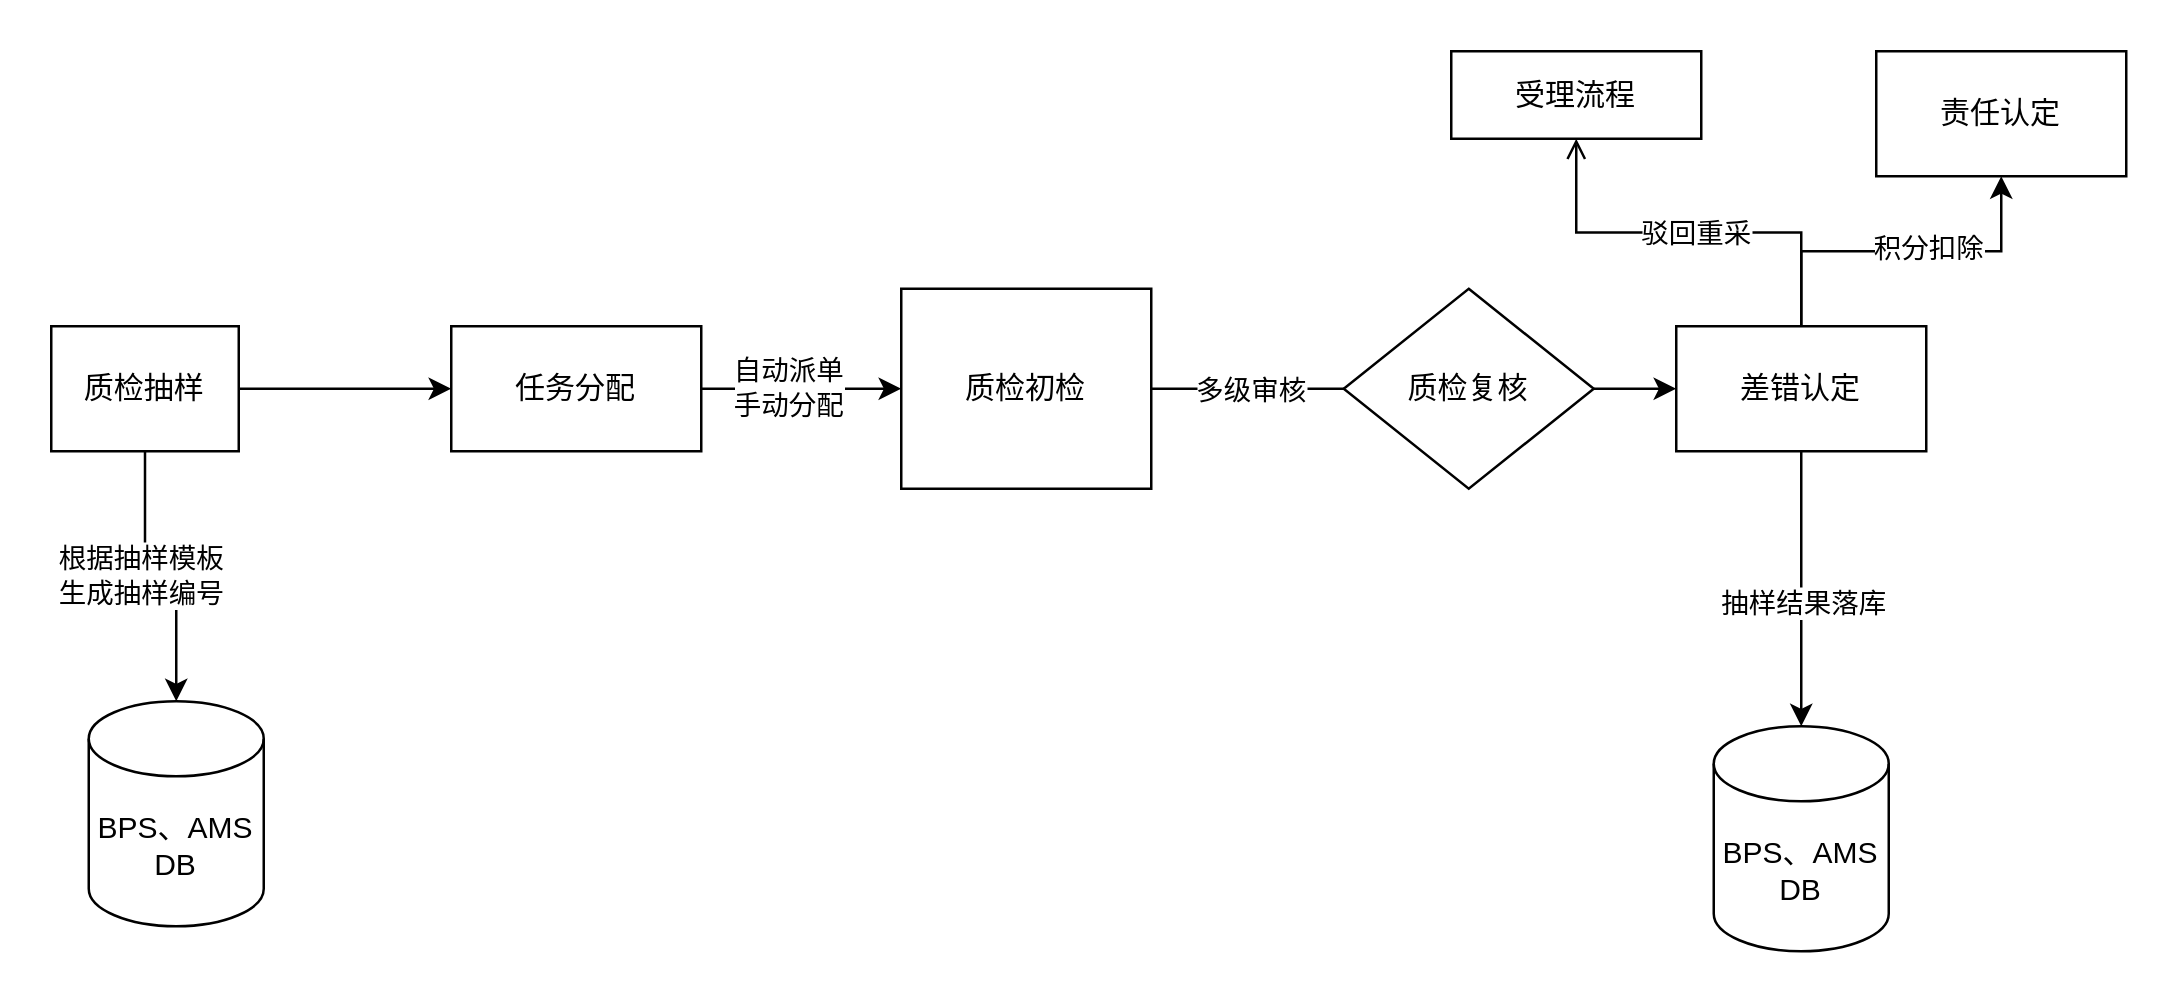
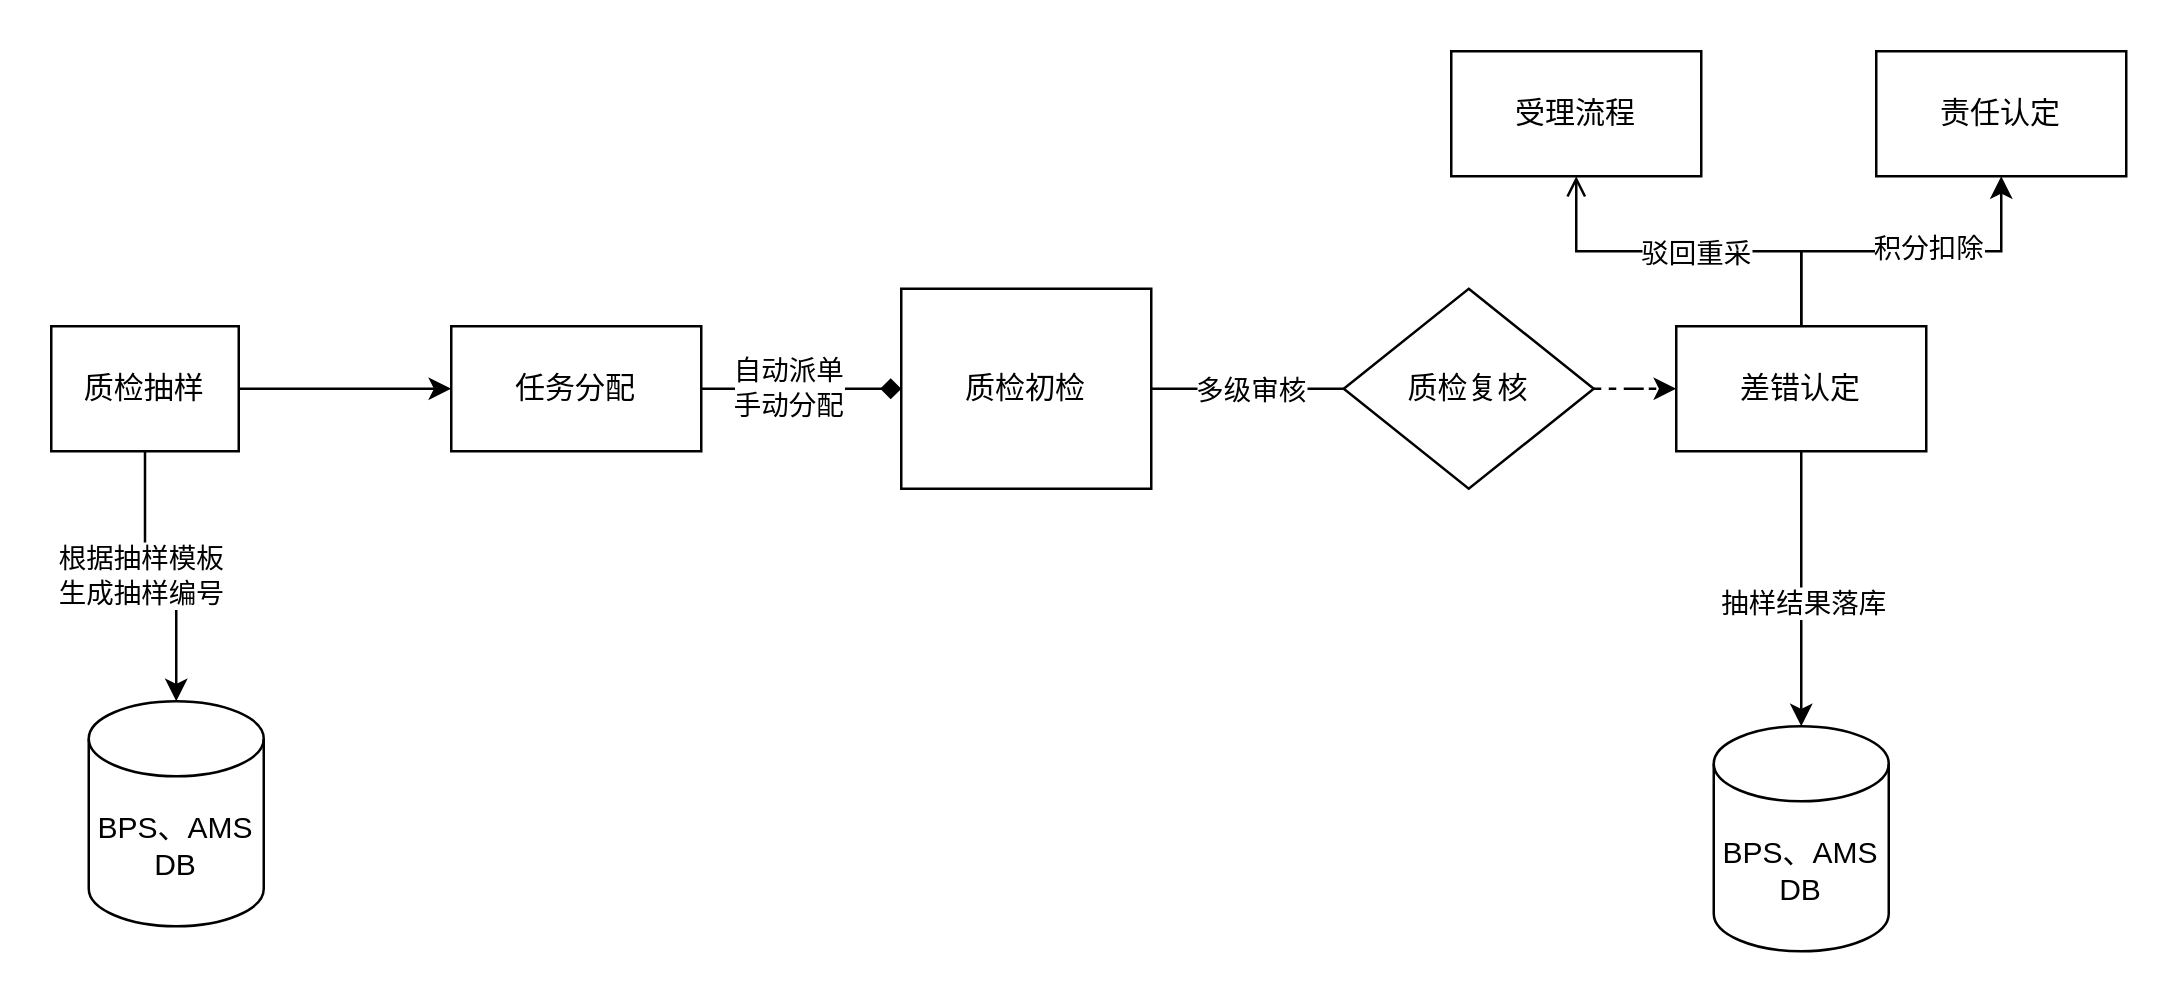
(1576, 95) -> (1576, 114)
(882, 389) -> (881, 389)
(1610, 389) -> (1610, 389)
